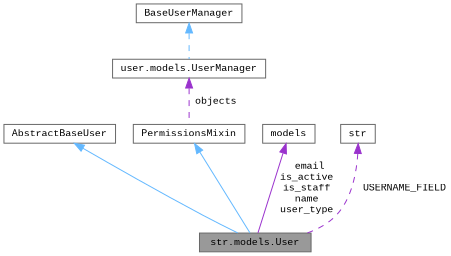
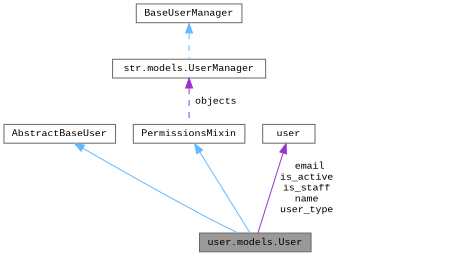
(189, 69) -> (189, 69)
(289, 134) -> (289, 134)
(358, 134) -> none
(255, 242) -> (255, 242)
